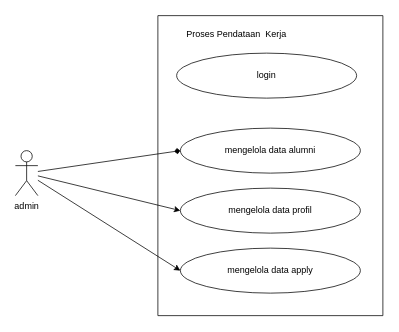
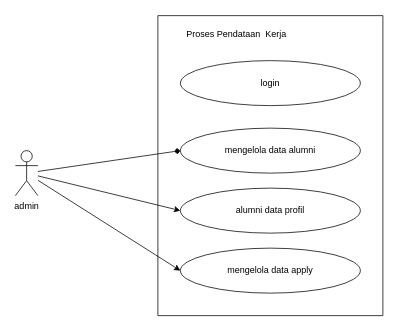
(267, 75) -> (270, 83)
(270, 210) -> (270, 210)
